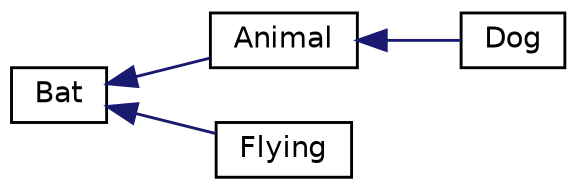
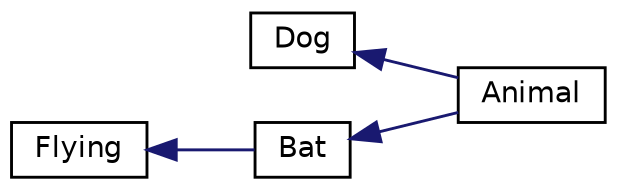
(424, 40) -> (421, 69)
(176, 124) -> (216, 150)
